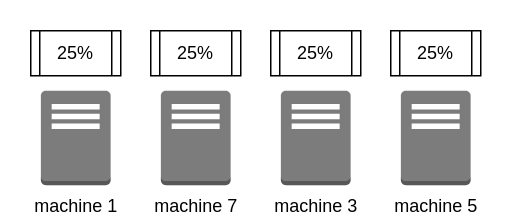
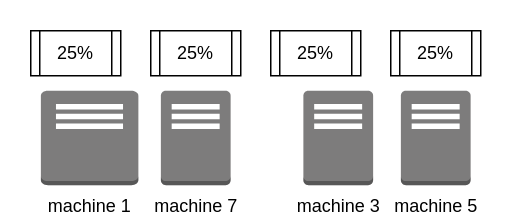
(76, 138) -> (90, 138)
(316, 138) -> (338, 138)
